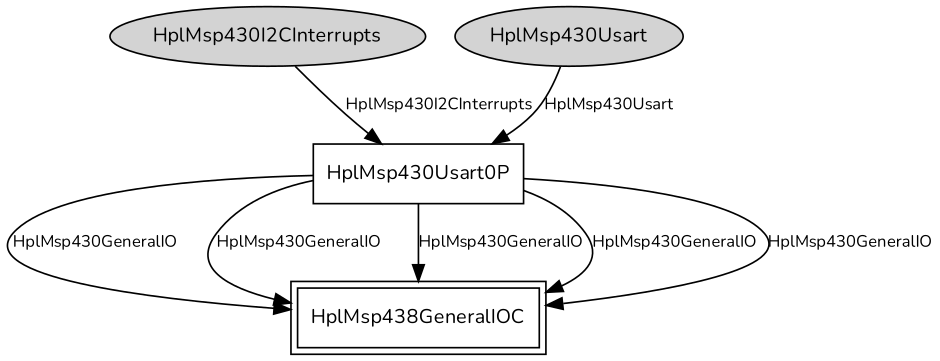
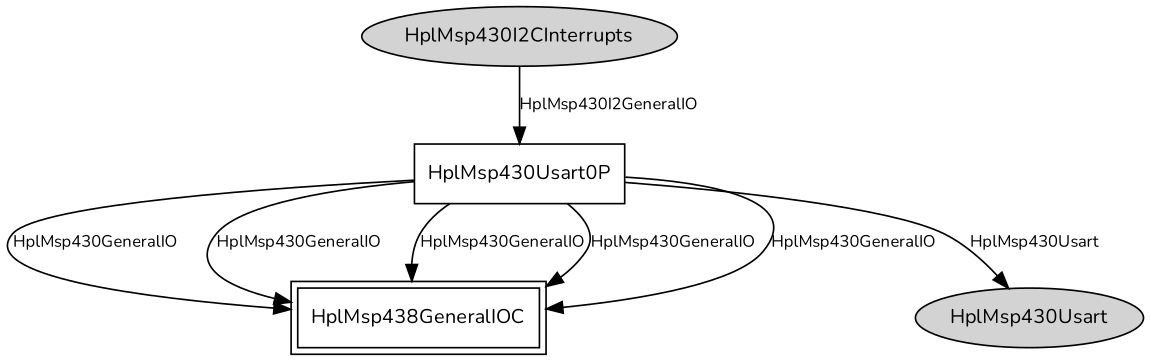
(439, 105) -> (609, 105)
(540, 106) -> (820, 204)
